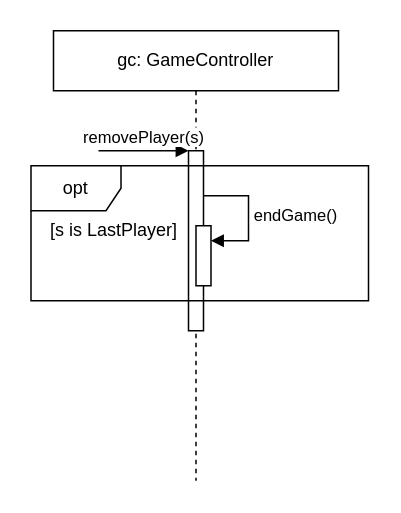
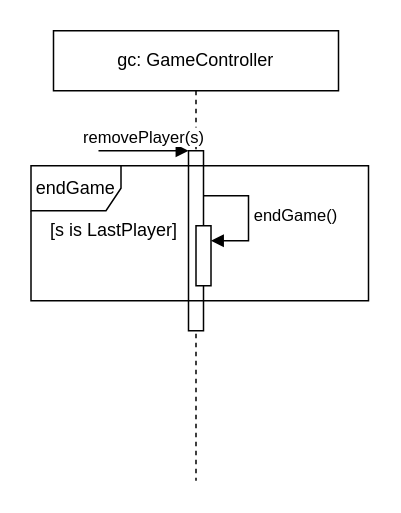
(76, 188) -> (76, 188)
